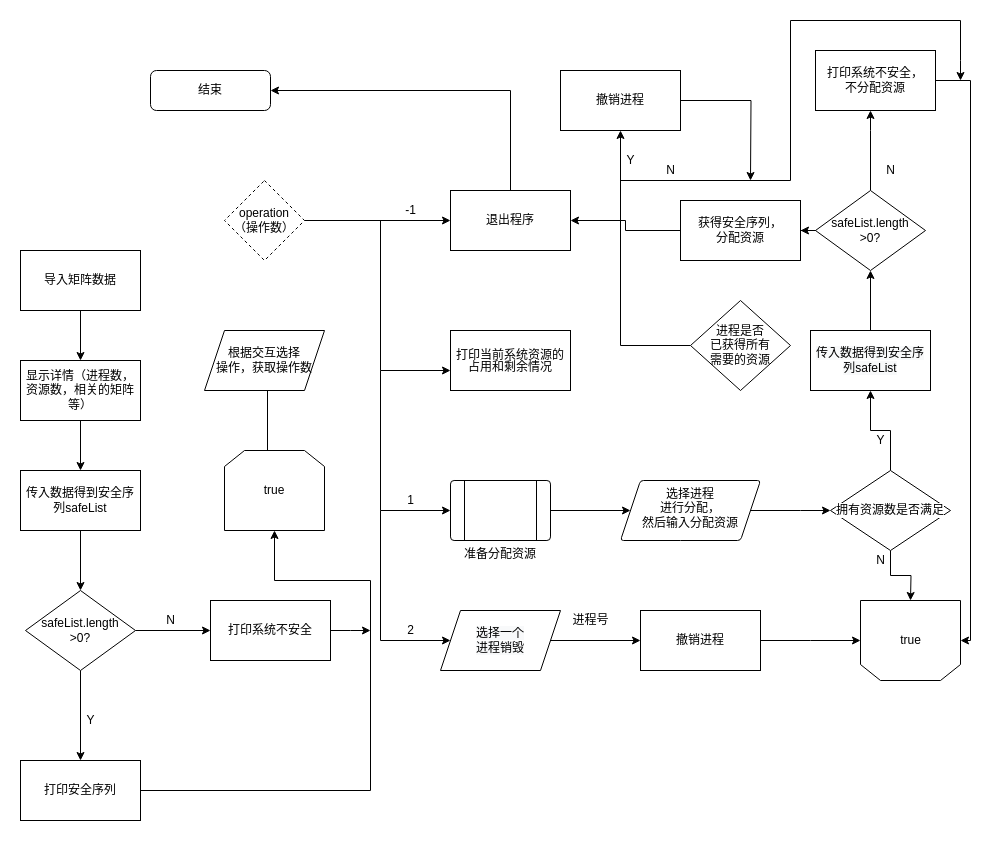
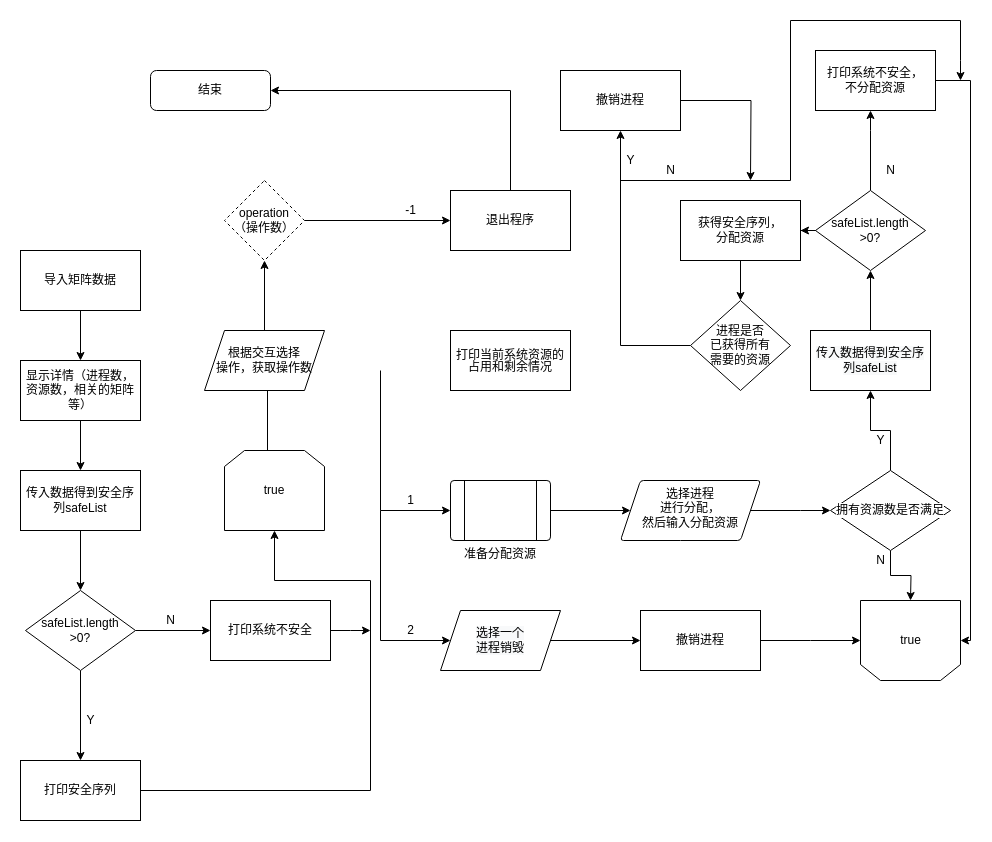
(626, 230) -> (741, 277)
none -> (265, 298)
(381, 328) -> none
(591, 621) -> none
